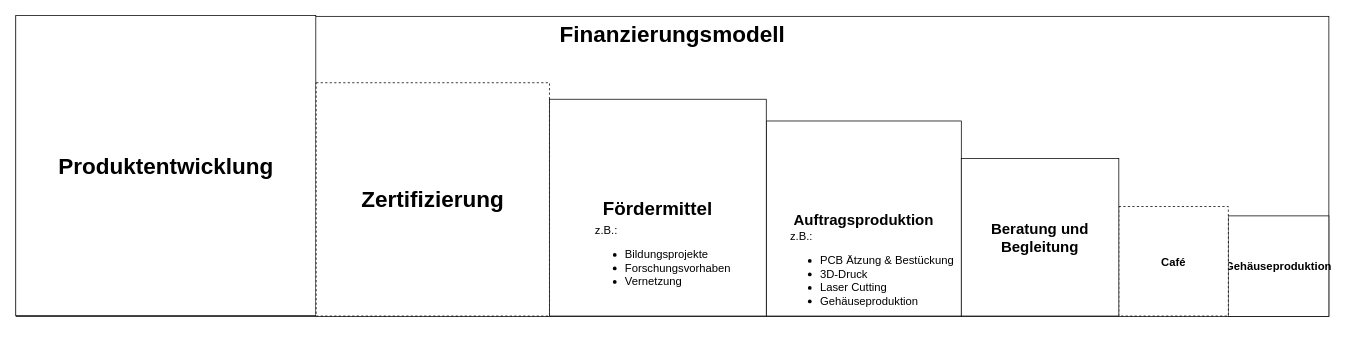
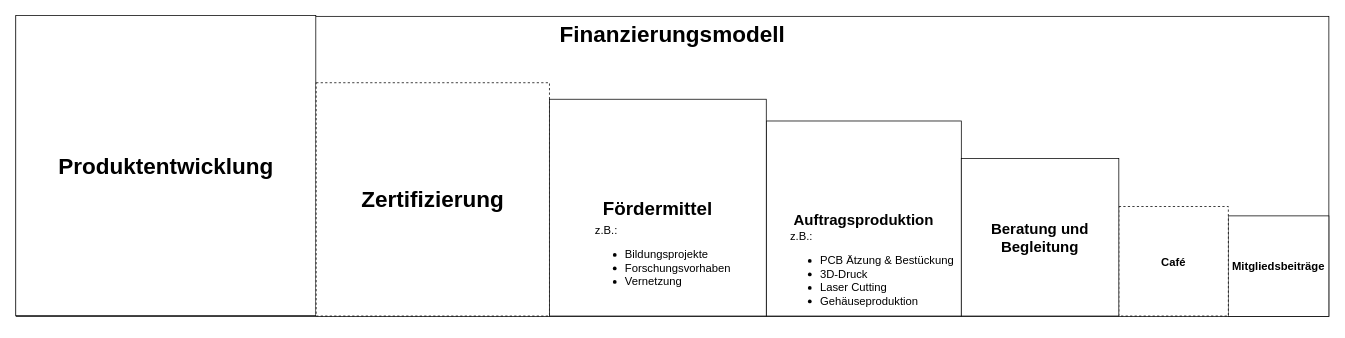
(1278, 266) -> (1278, 266)
